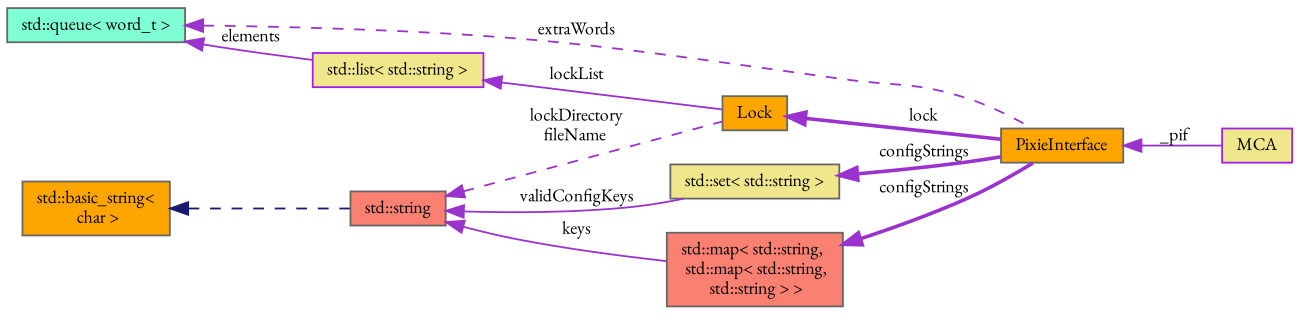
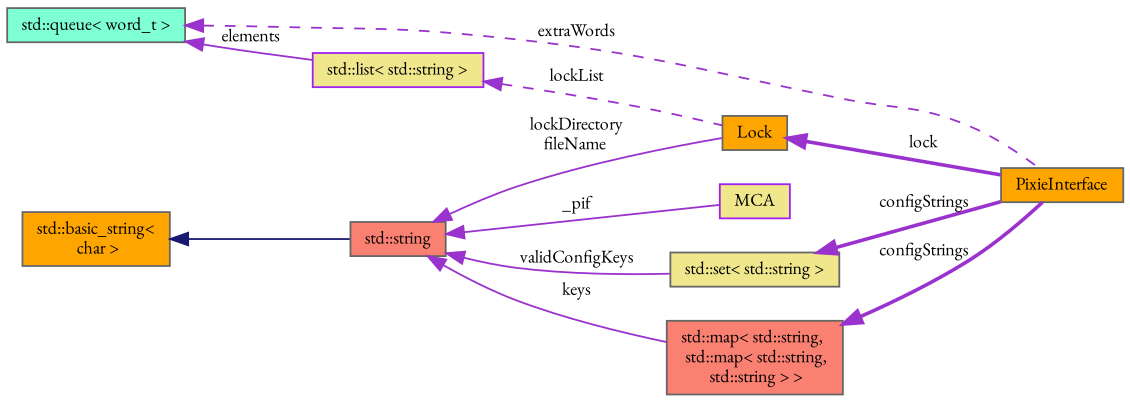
(612, 96) -> (613, 102)
(1182, 146) -> (592, 219)
(593, 156) -> (583, 167)
(269, 208) -> (269, 239)
